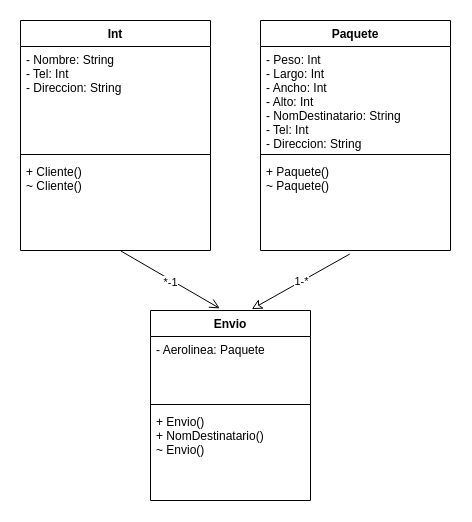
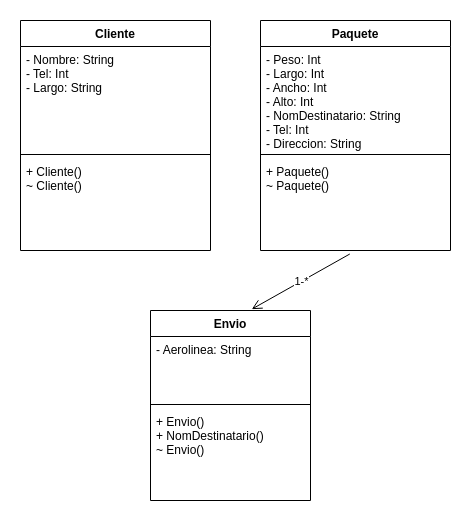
(115, 34) -> (115, 34)
(74, 60) -> (74, 60)
(171, 280) -> none
(260, 304) -> (258, 306)
(215, 350) -> (210, 350)
